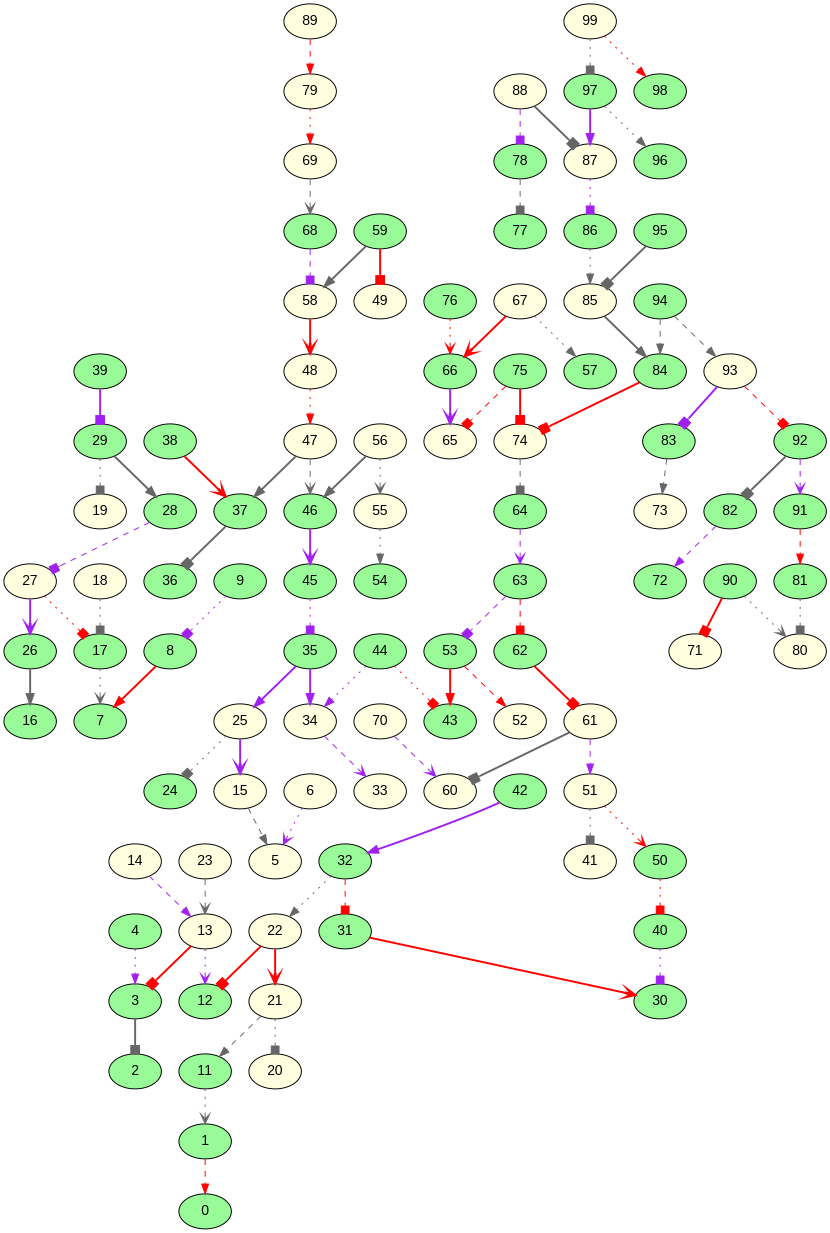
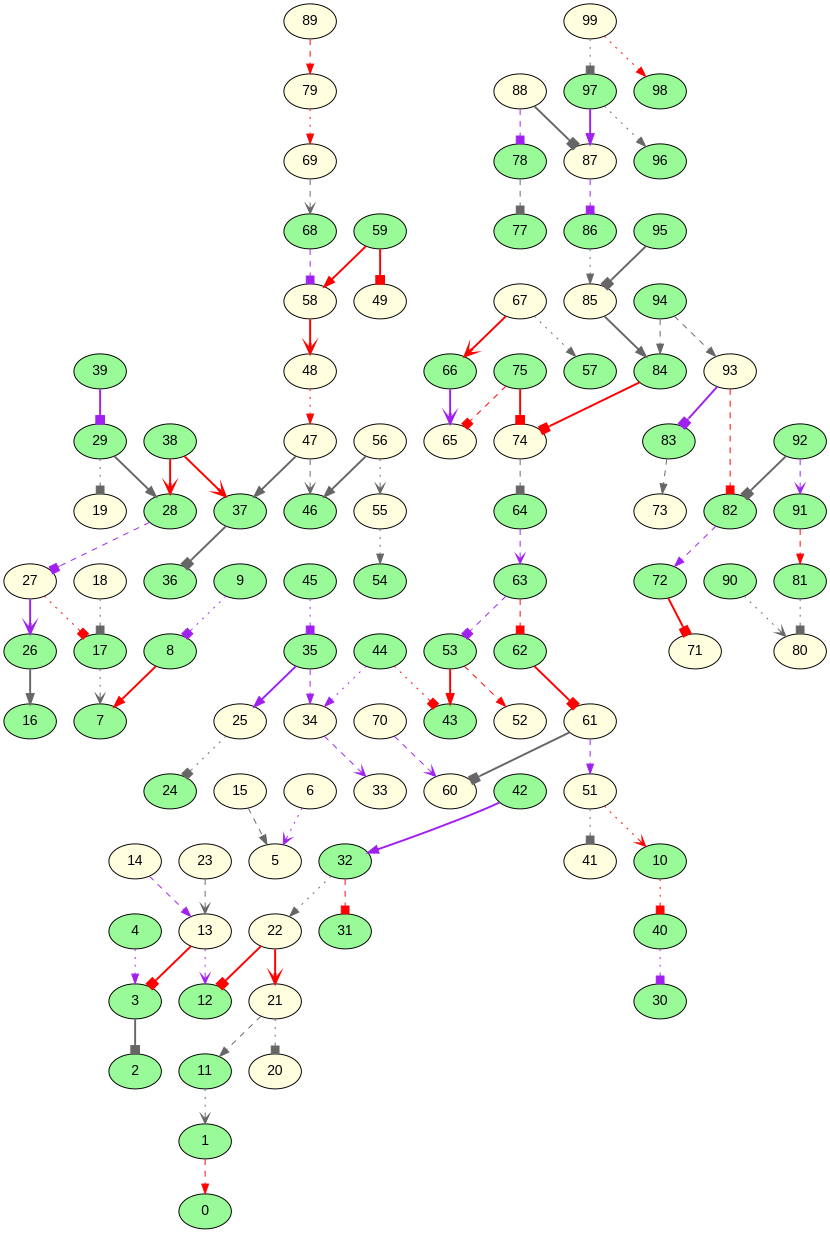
(590, 192) -> (590, 192)
(349, 263) -> (349, 263)
(450, 301) -> none
(762, 403) -> (730, 436)
none -> (170, 472)
(310, 542) -> none
(715, 612) -> (675, 612)
(310, 682) -> (310, 682)
(240, 752) -> none
(660, 861) -> (660, 861)
(498, 965) -> none
